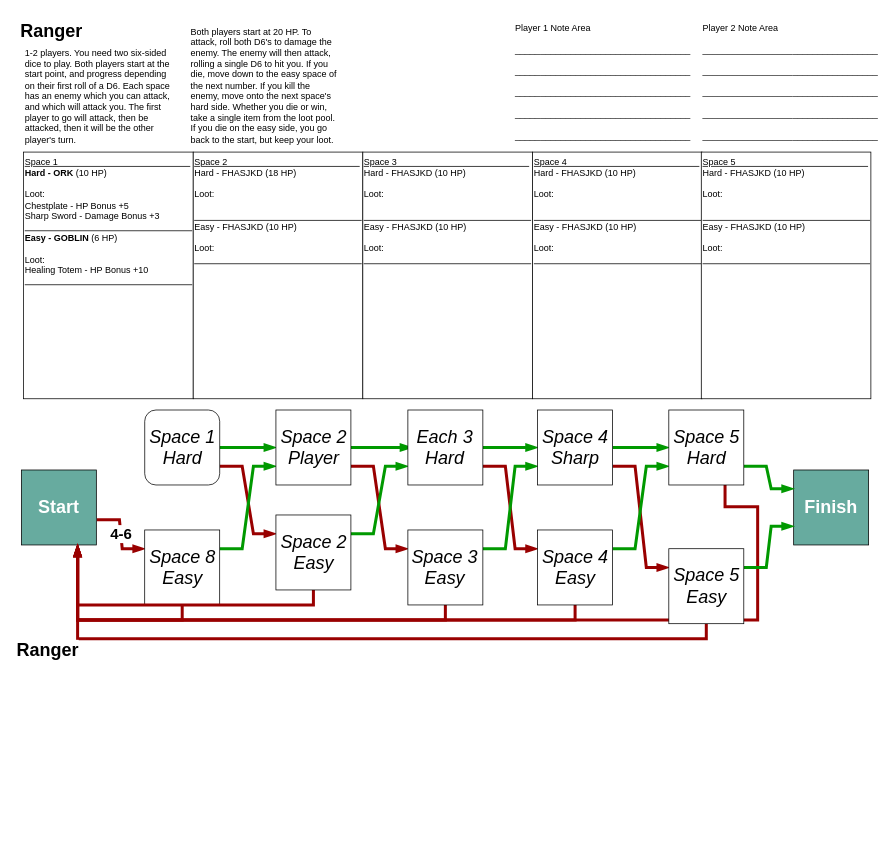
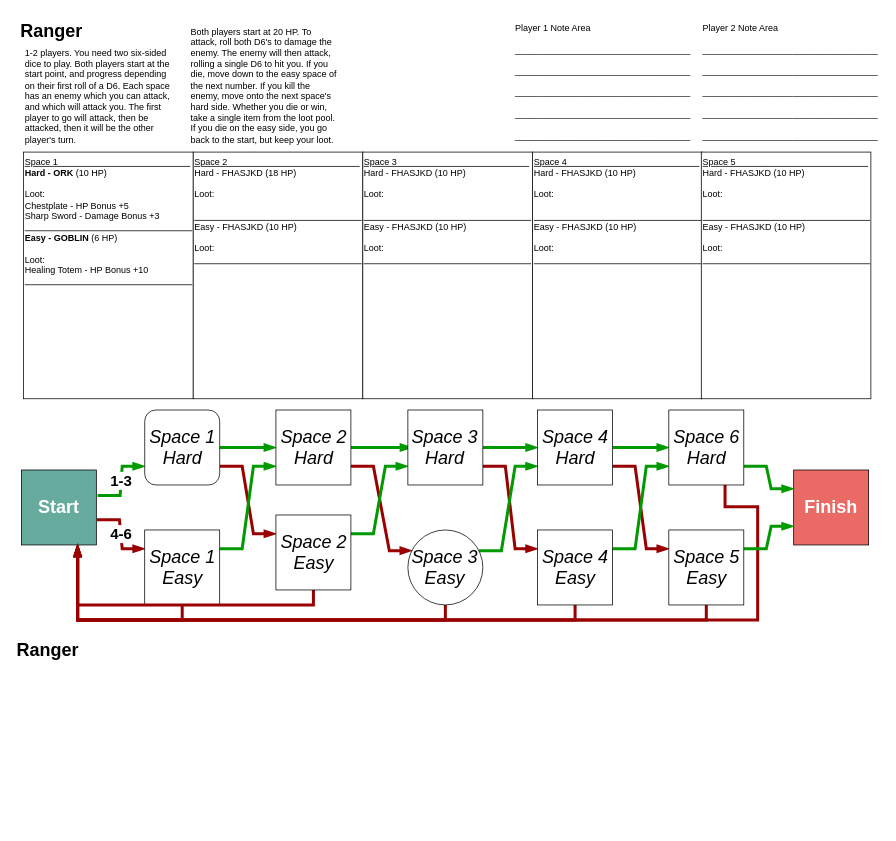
(314, 447) -> (314, 447)
(445, 447) -> (445, 447)
(576, 447) -> (576, 447)
(707, 447) -> (707, 447)
none -> (121, 488)
(831, 507) -> (831, 507)
(183, 567) -> (183, 567)
(445, 567) -> (445, 567)
(707, 586) -> (707, 567)
